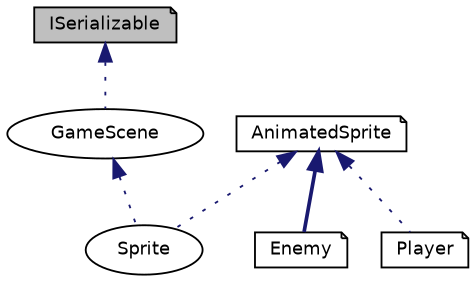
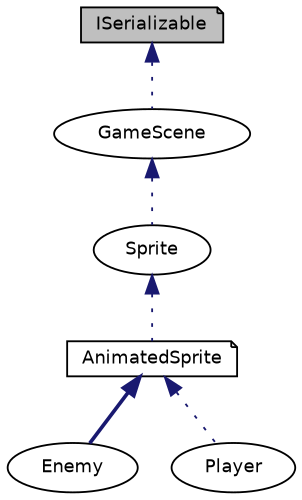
(228, 195) -> (152, 317)
(301, 250) -> (73, 468)
(425, 250) -> (233, 468)
